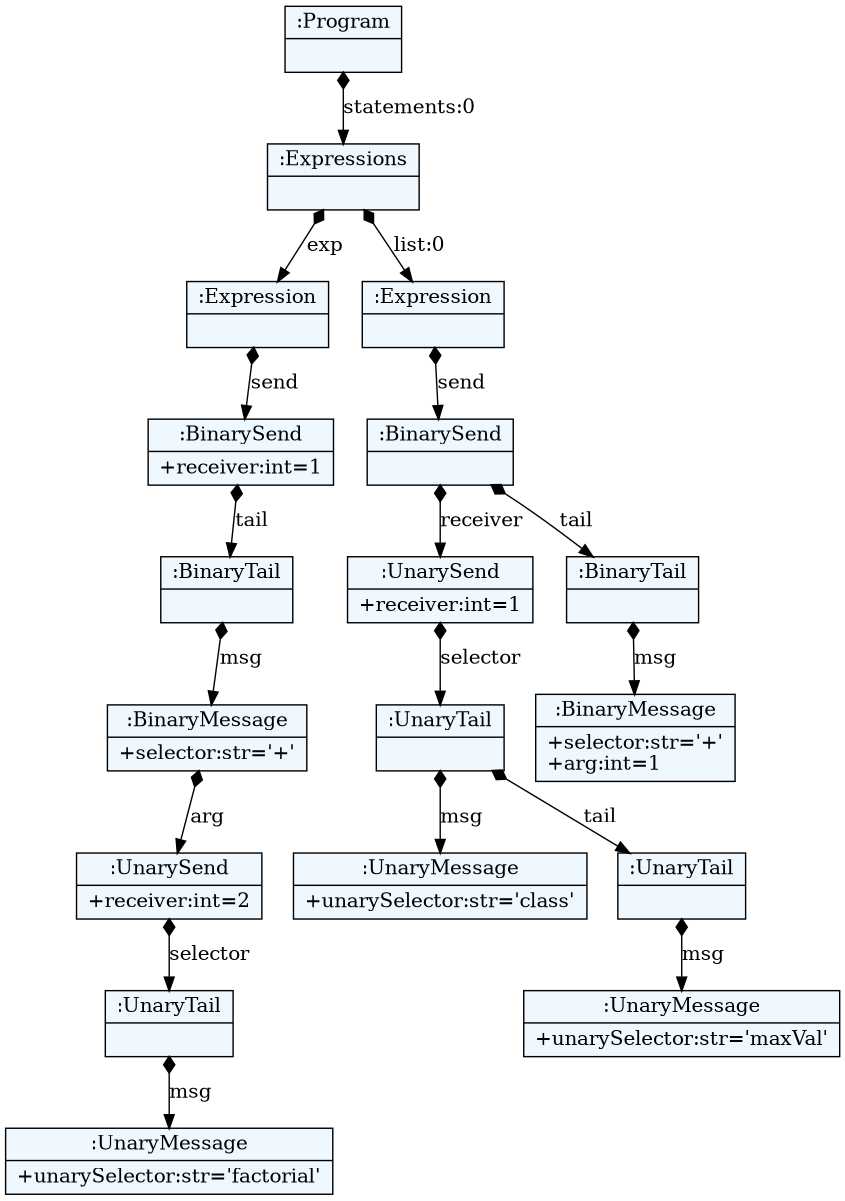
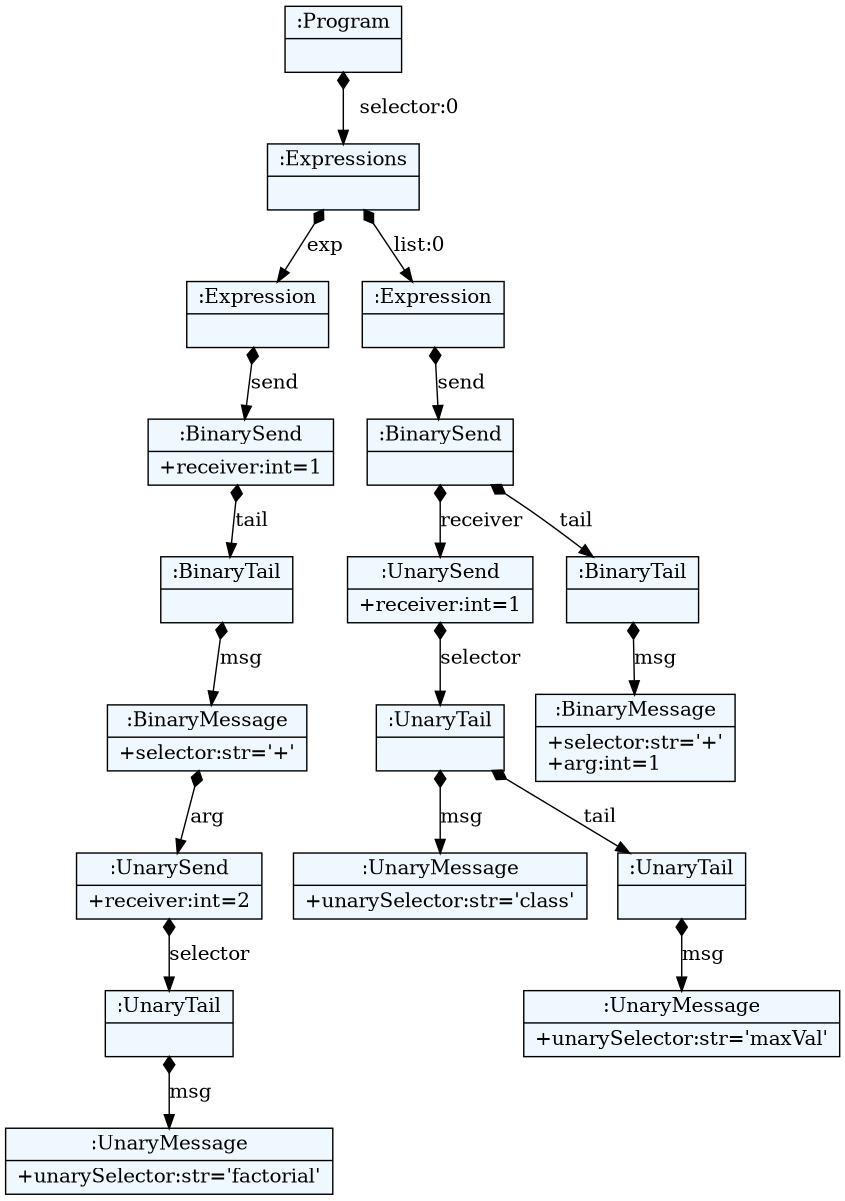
(409, 108) -> (409, 108)
